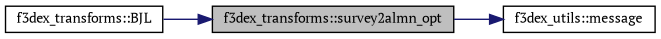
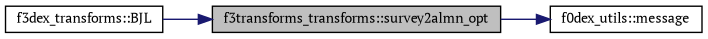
(333, 19) -> (357, 19)
(579, 19) -> (626, 19)
